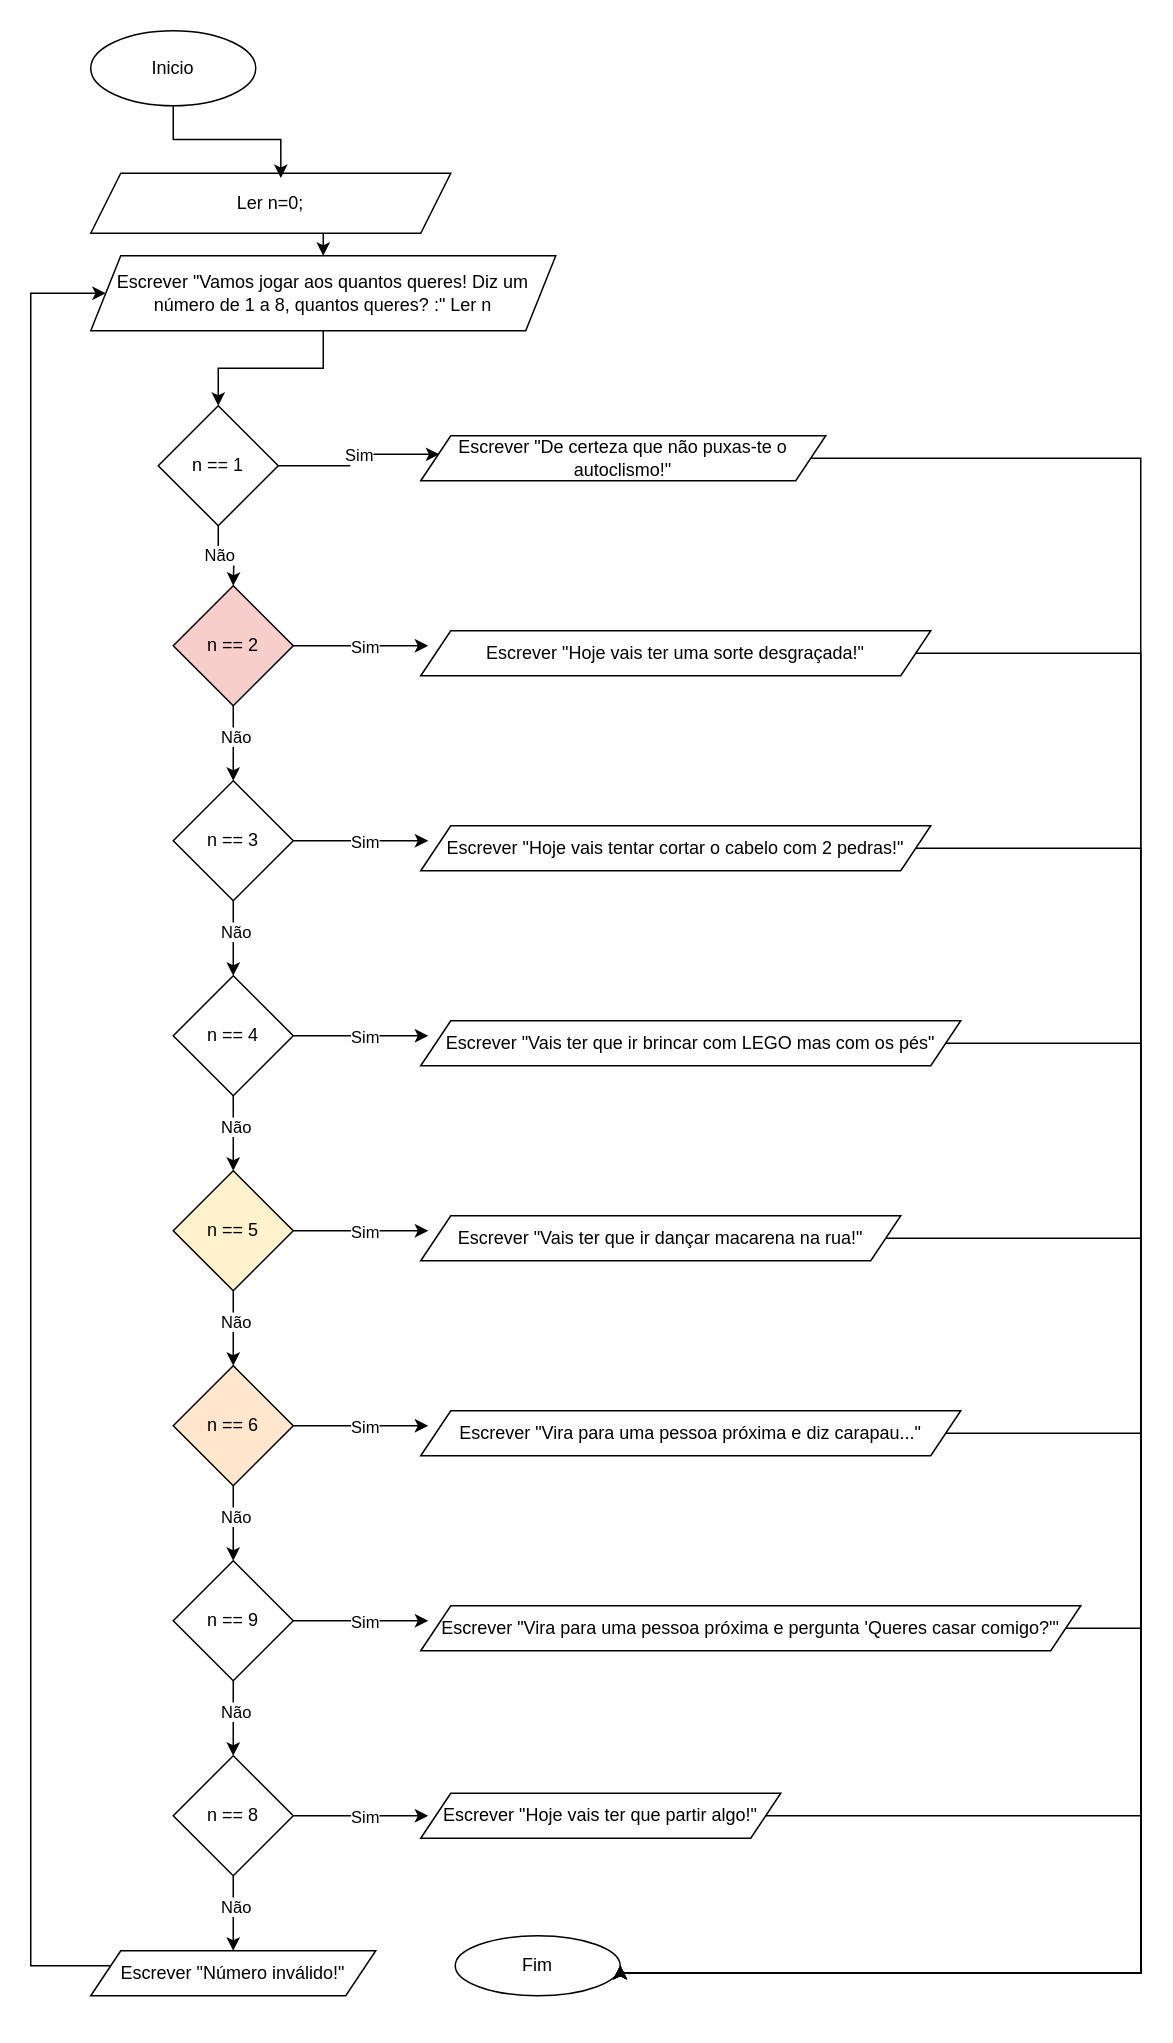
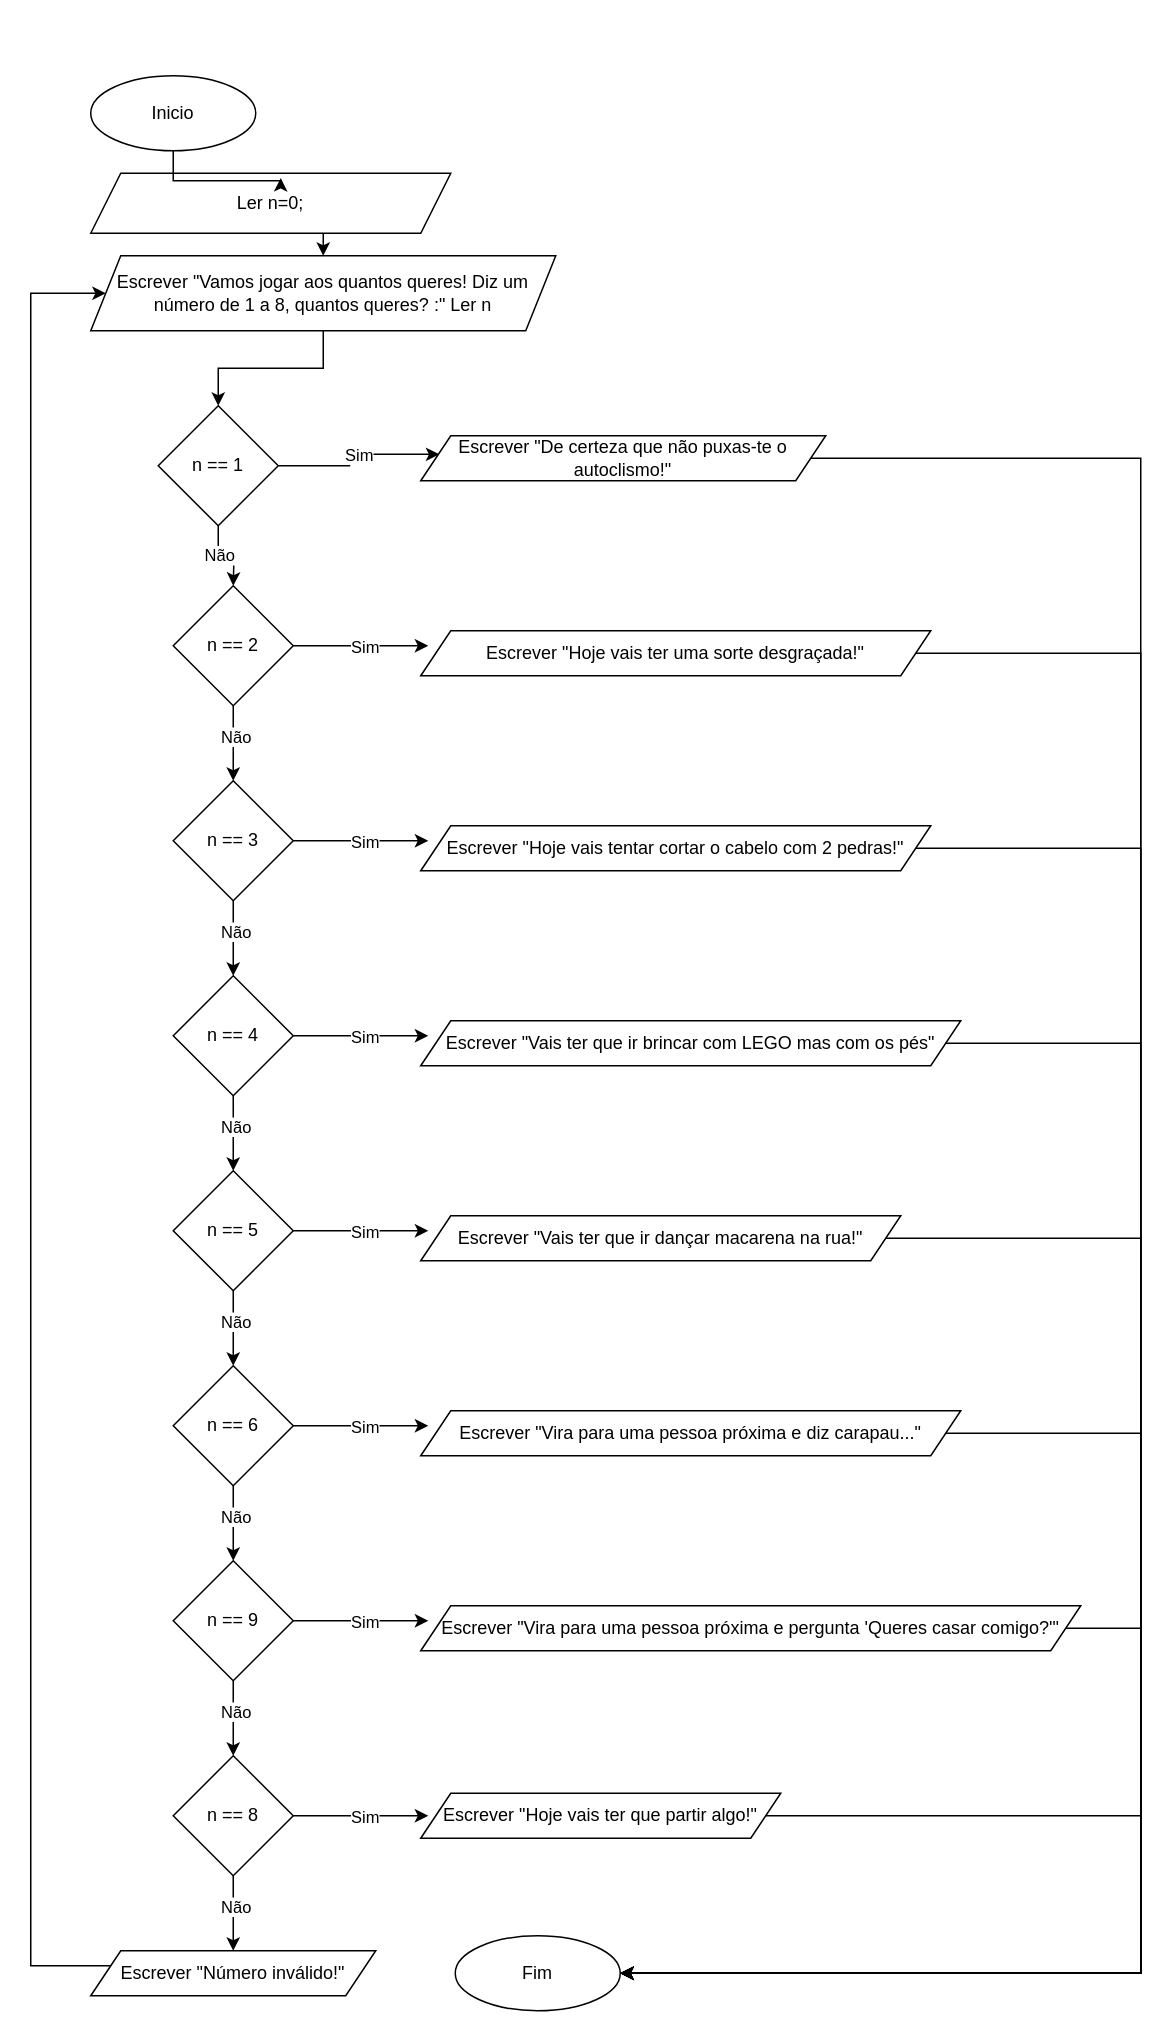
(173, 68) -> (173, 113)
(233, 646) -> (233, 646)
(233, 1231) -> (233, 1231)
(233, 1426) -> (233, 1426)
(538, 1966) -> (538, 1973)
